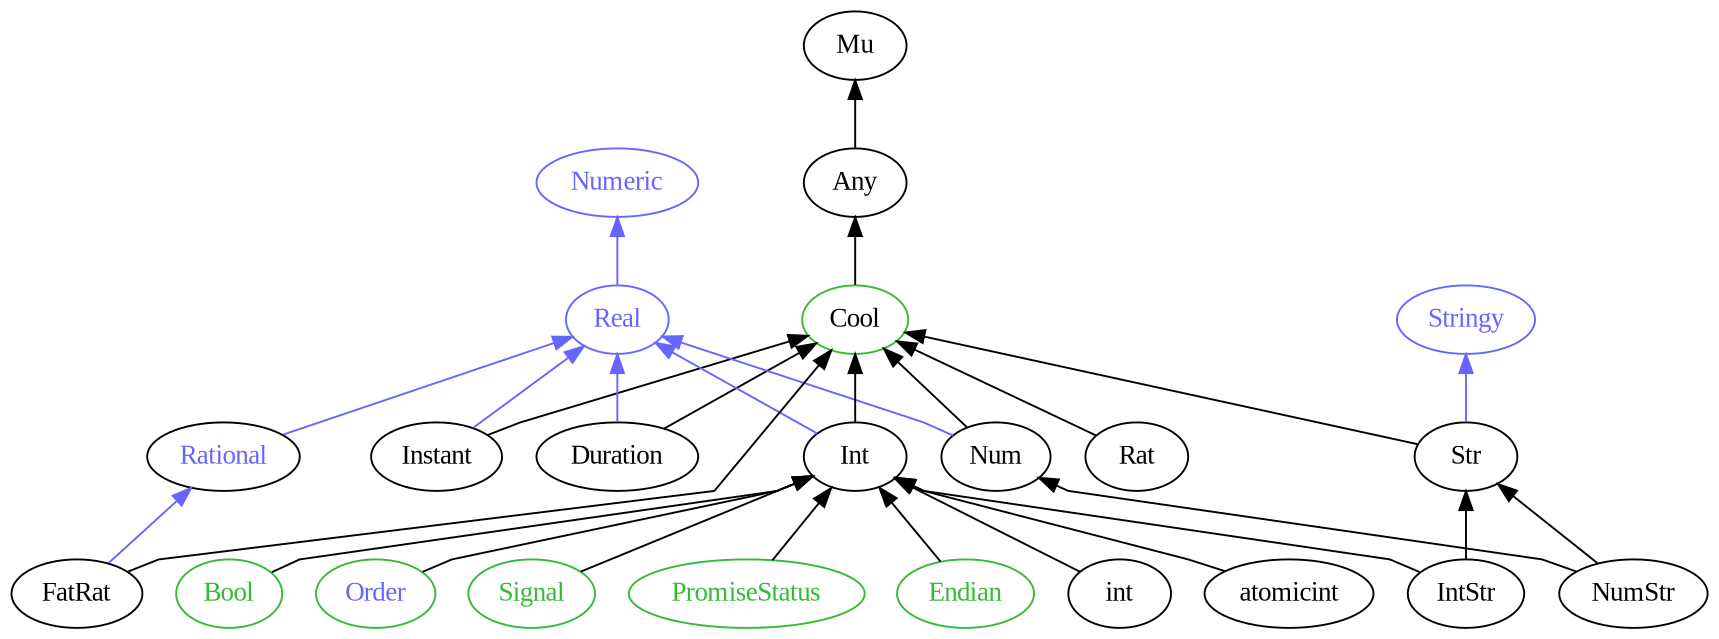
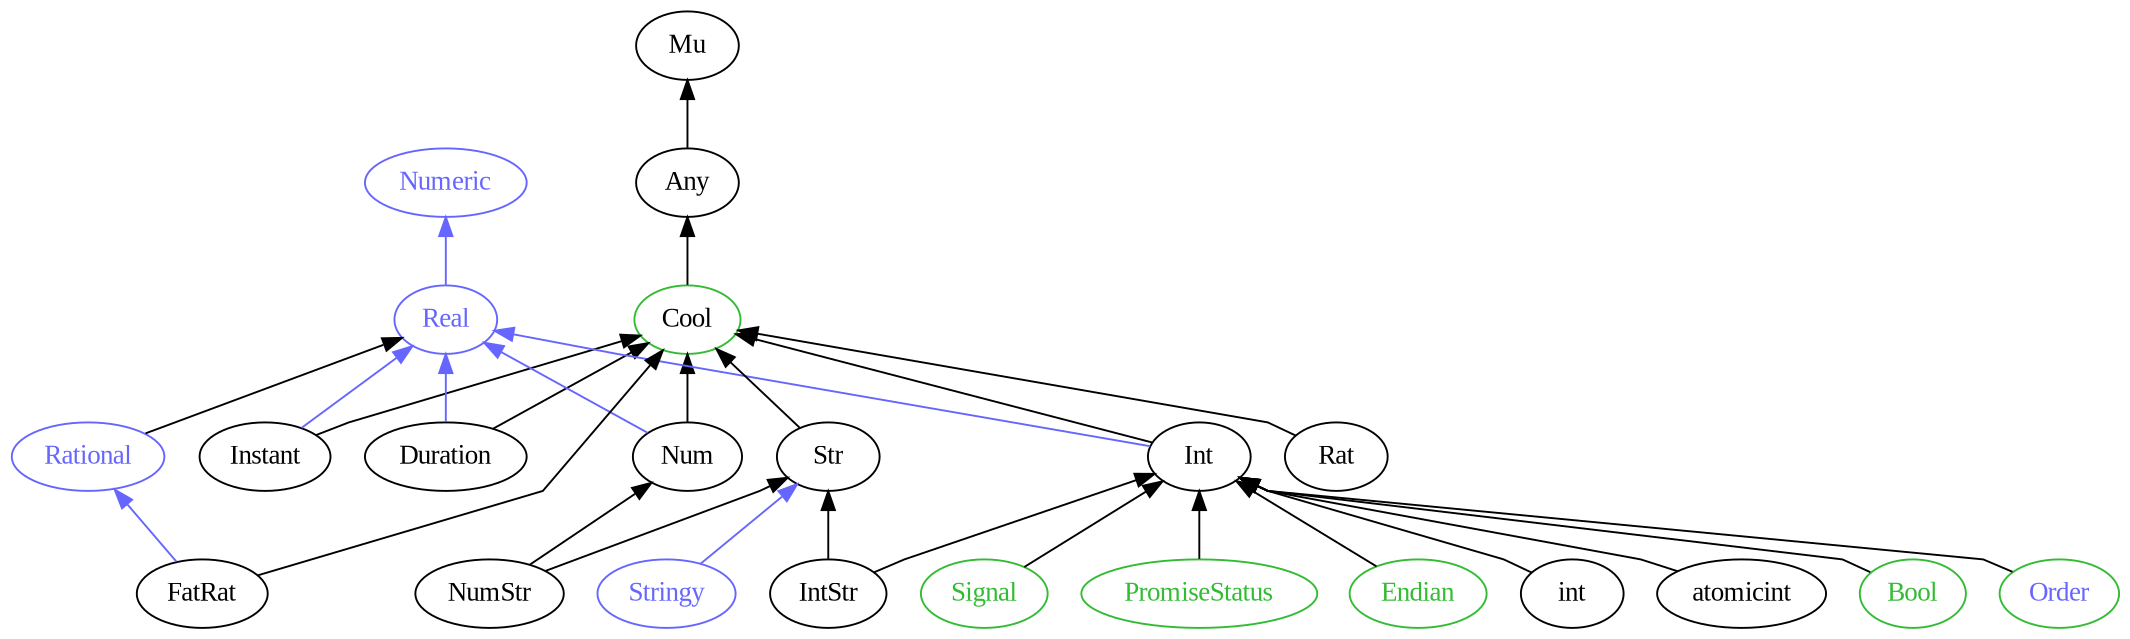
(419, 389) -> (264, 389)
(1466, 397) -> (741, 530)
(223, 457) -> (88, 457)
